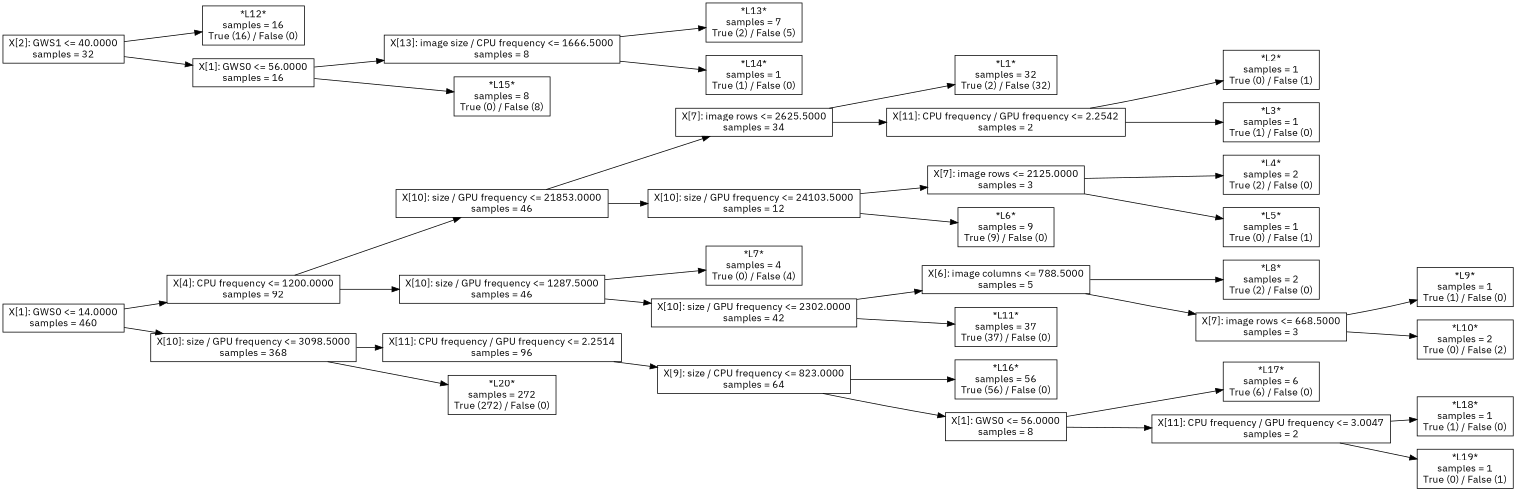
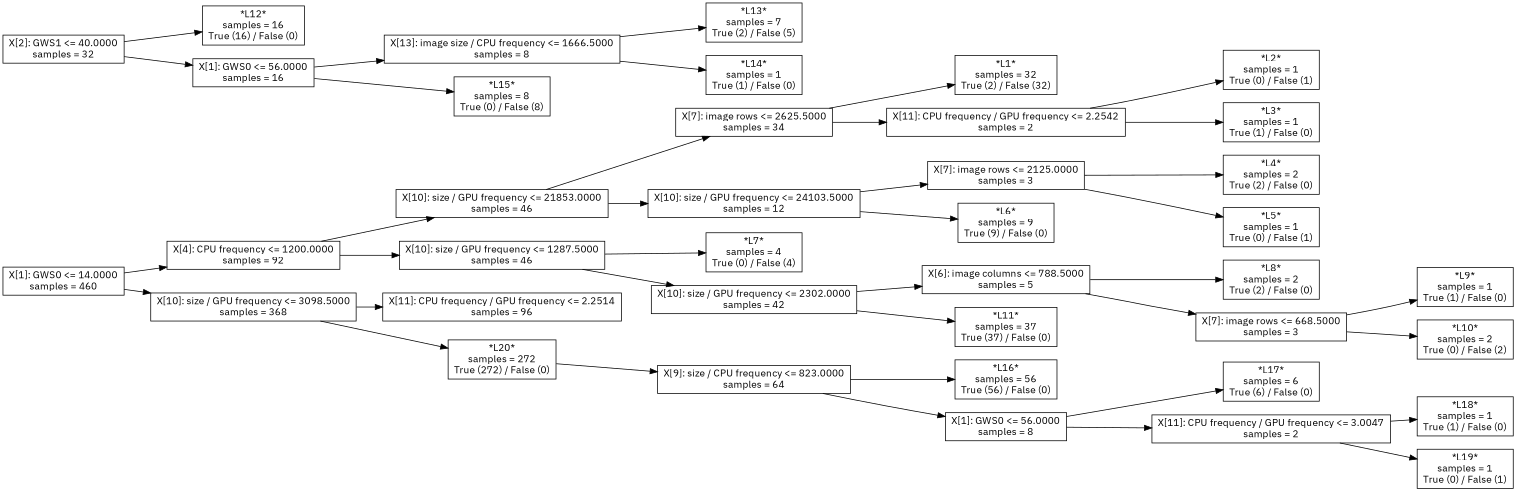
(632, 364) -> (603, 367)
